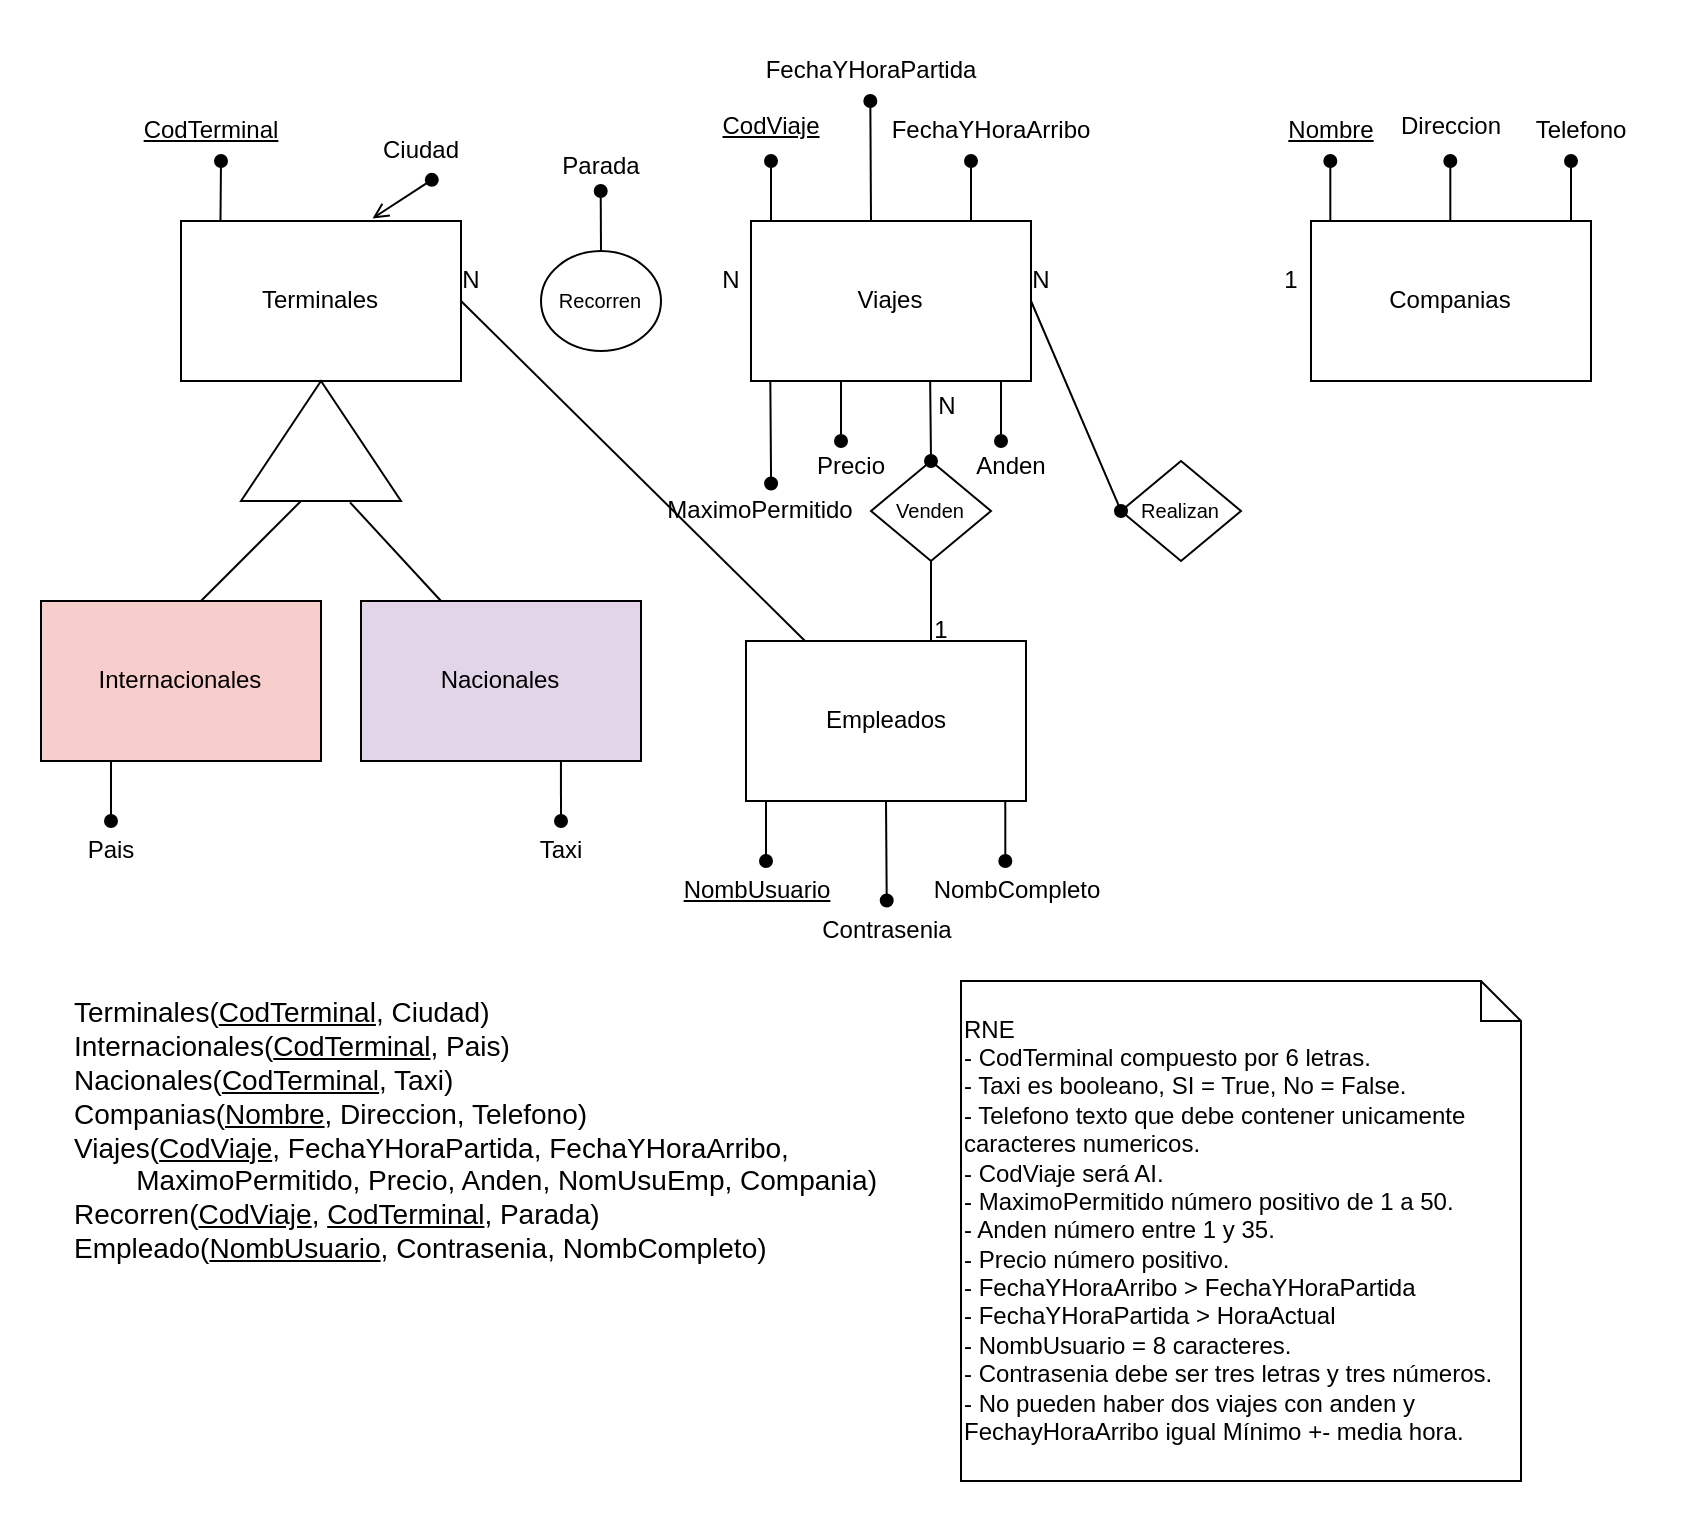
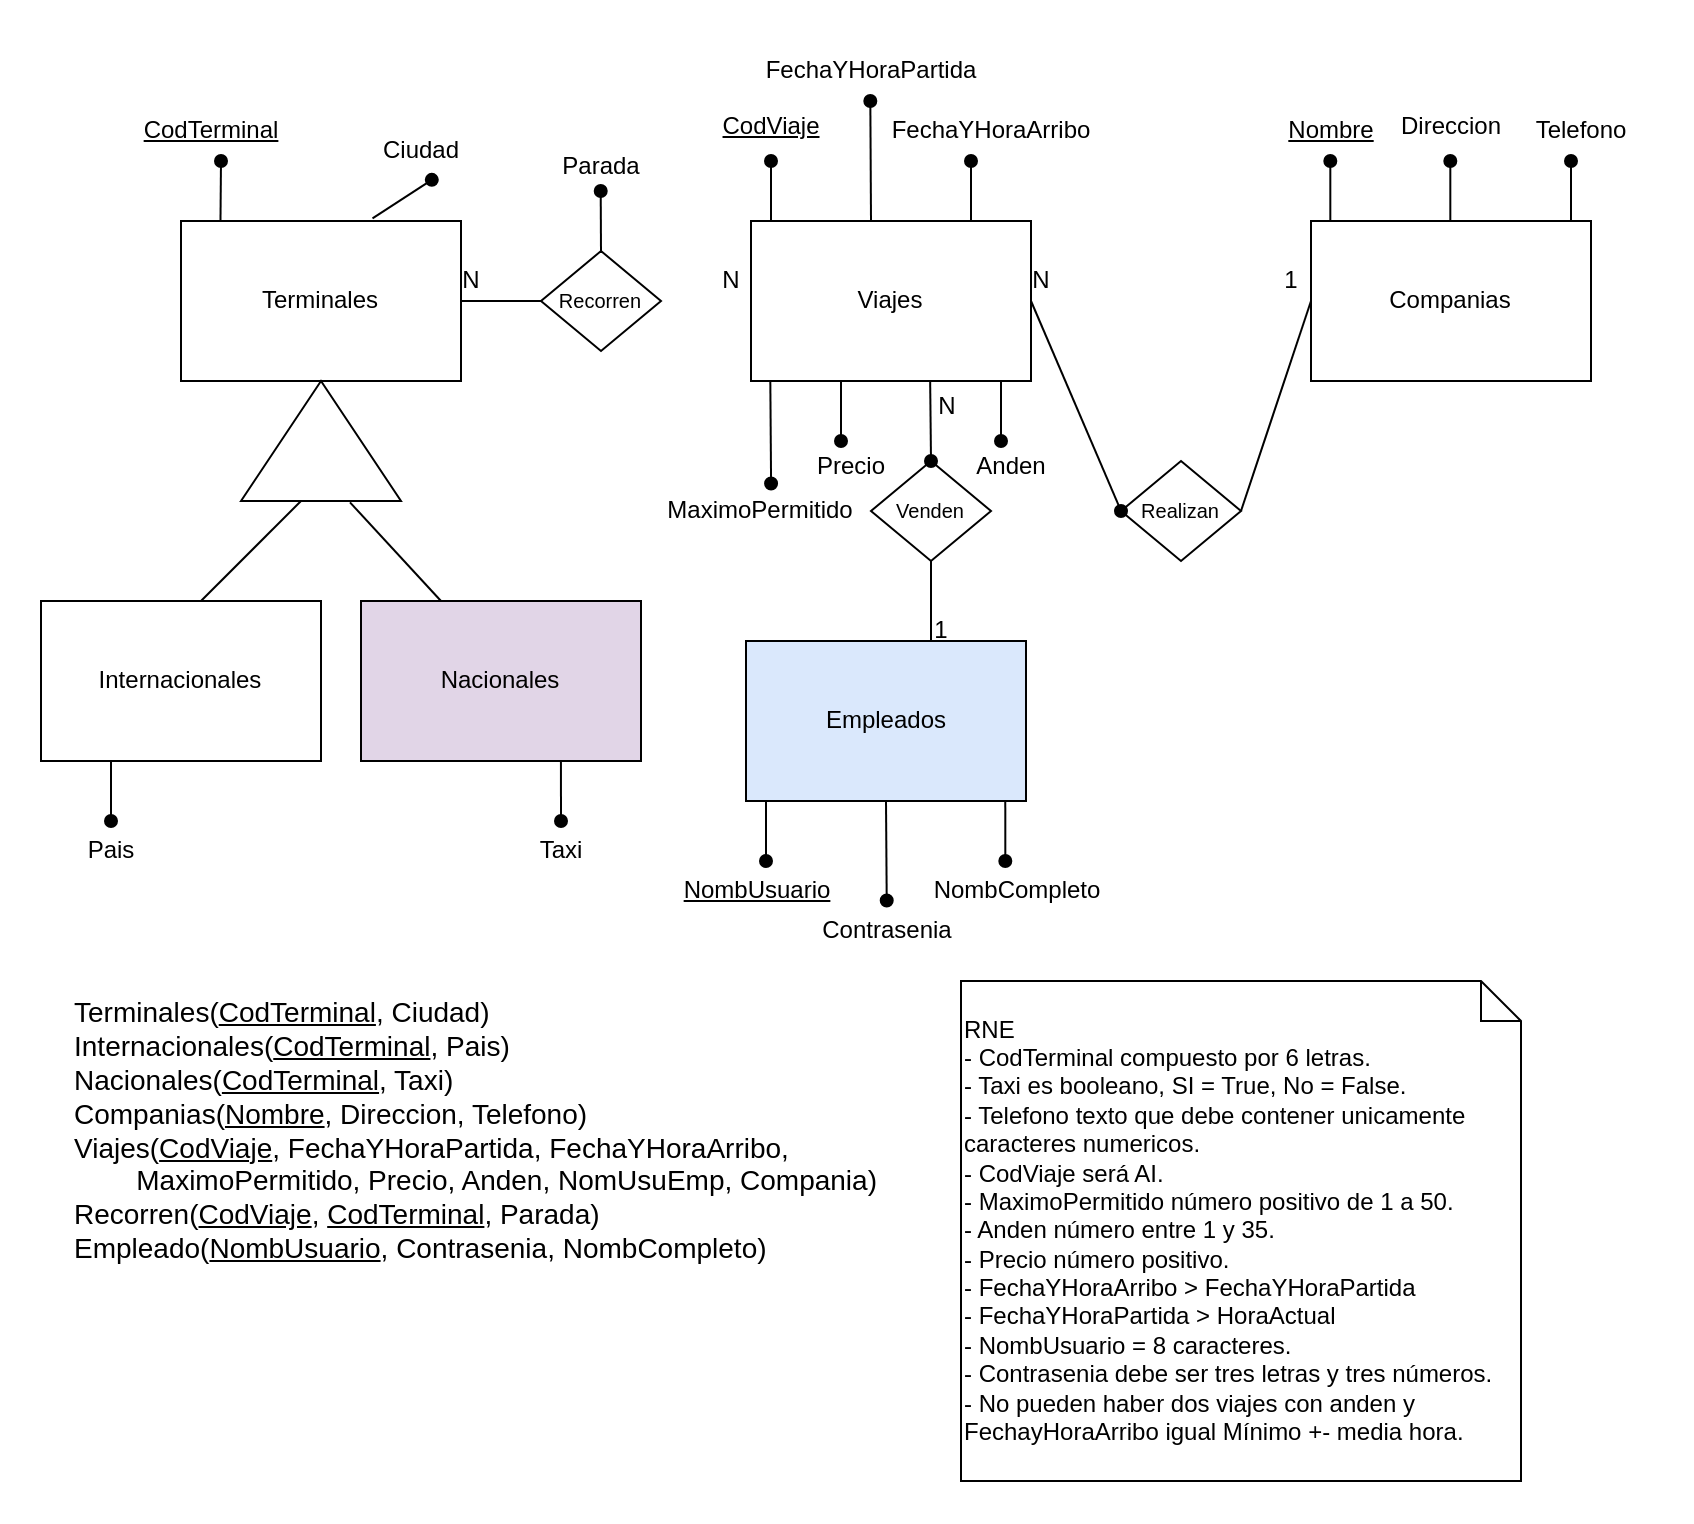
(379, 214) -> (377, 216)
(601, 301) -> (601, 301)
none -> (1276, 406)
(633, 471) -> (501, 301)
(181, 681) -> (181, 681)
(886, 721) -> (886, 721)
